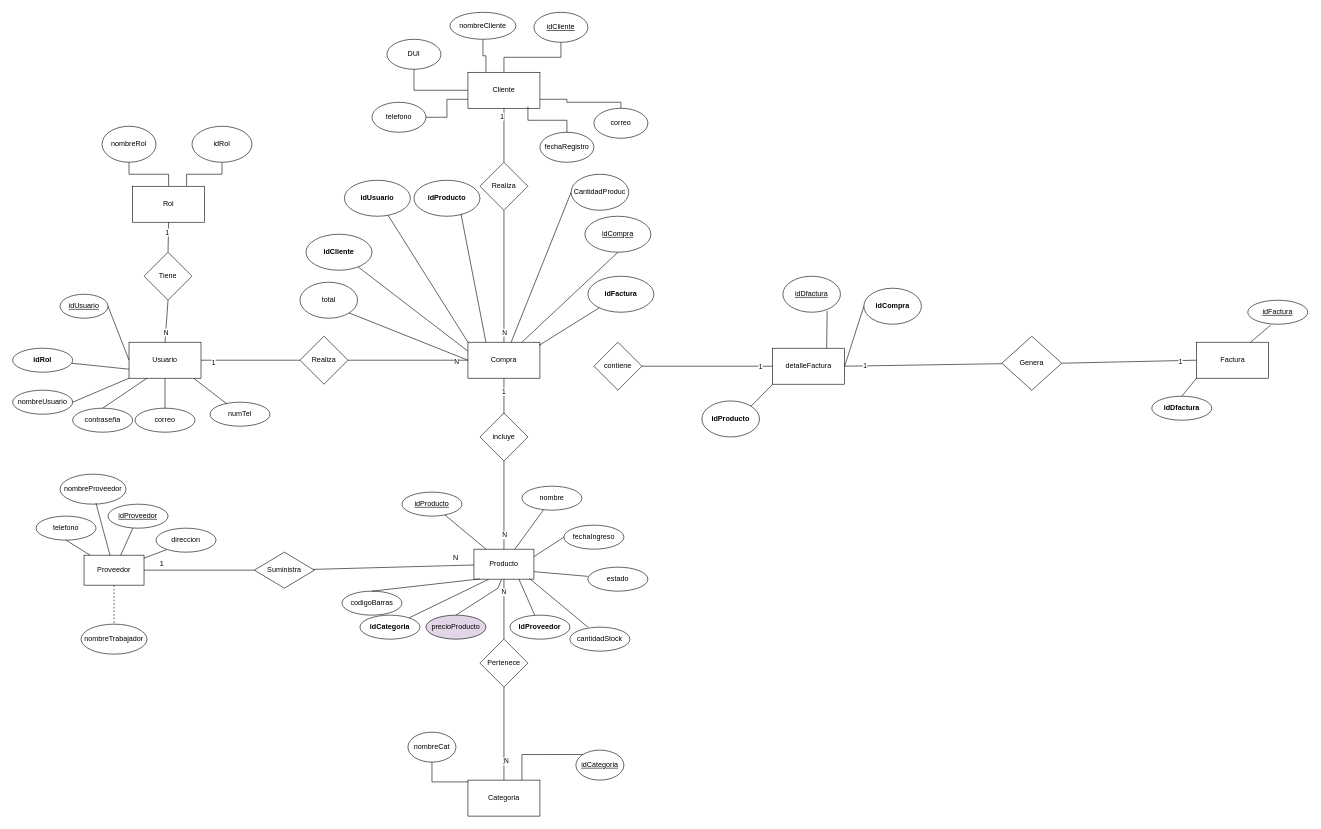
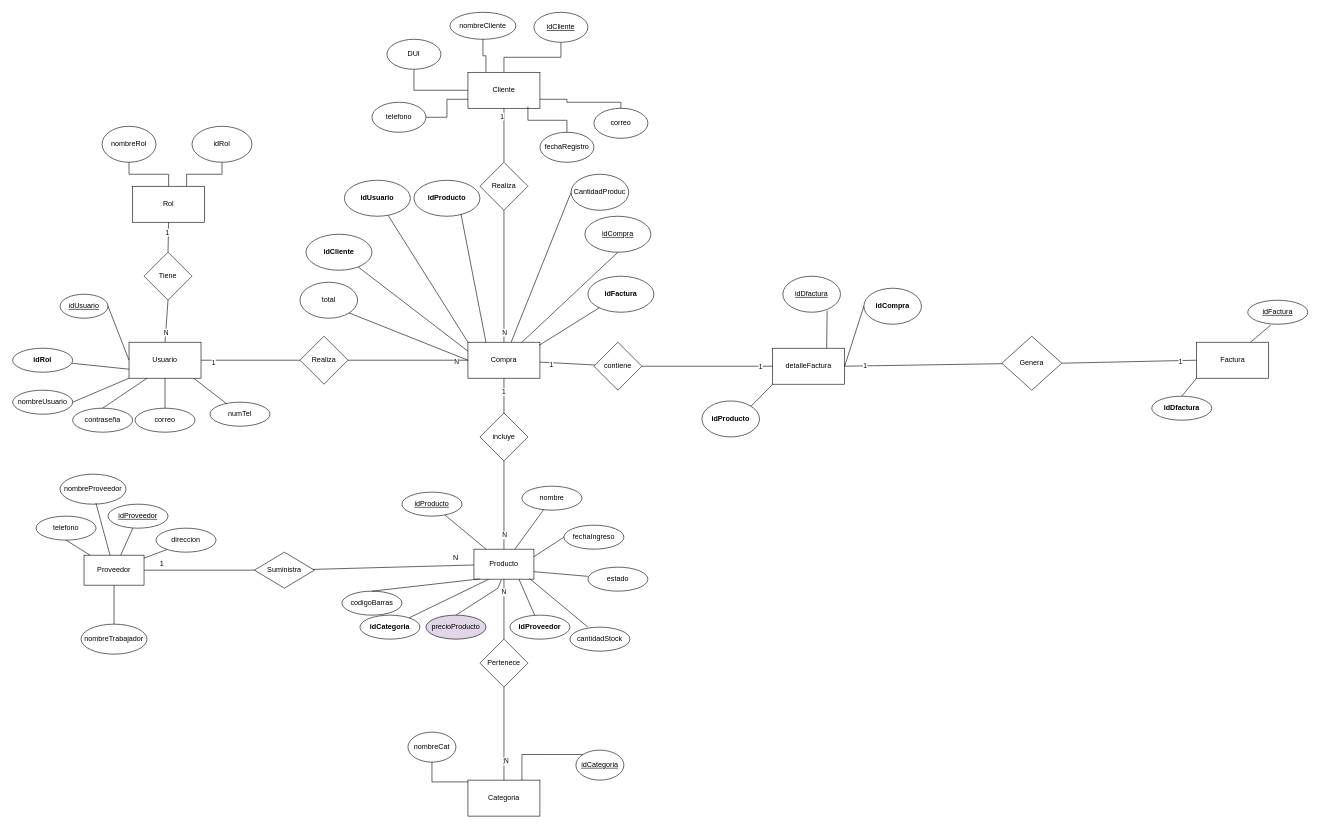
none -> (568, 364)
(114, 604) -> (114, 604)
